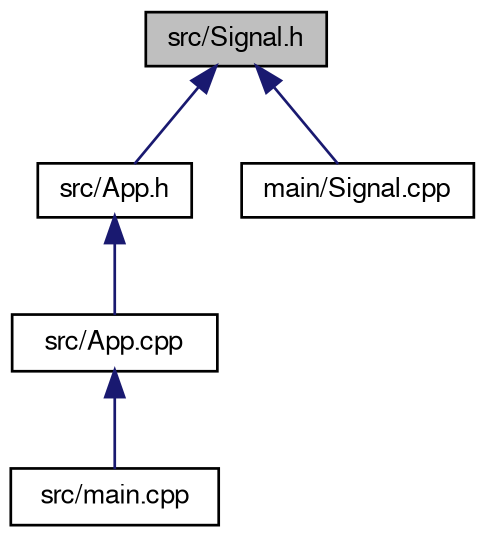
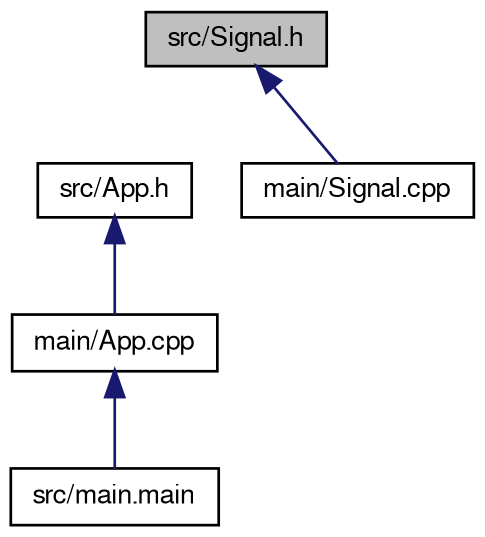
(166, 126) -> none
(115, 343) -> (115, 343)
(115, 497) -> (115, 497)
